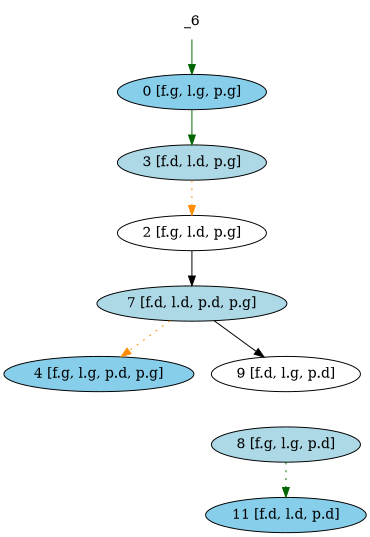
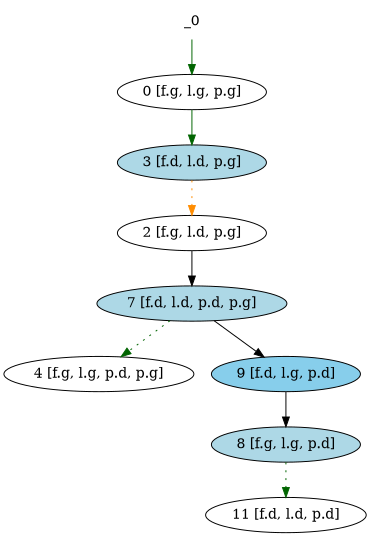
(192, 22) -> (192, 22)
(192, 92) -> (192, 92)
(149, 336) -> (149, 336)
(99, 374) -> (99, 374)
(286, 374) -> (286, 374)
none -> (286, 404)
(286, 515) -> (286, 515)
